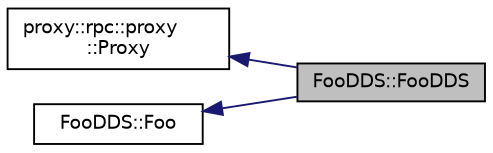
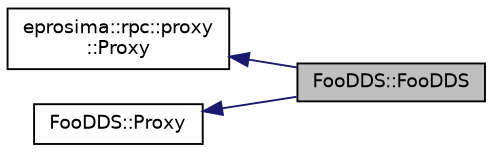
(118, 39) -> (118, 39)
(118, 124) -> (118, 124)
